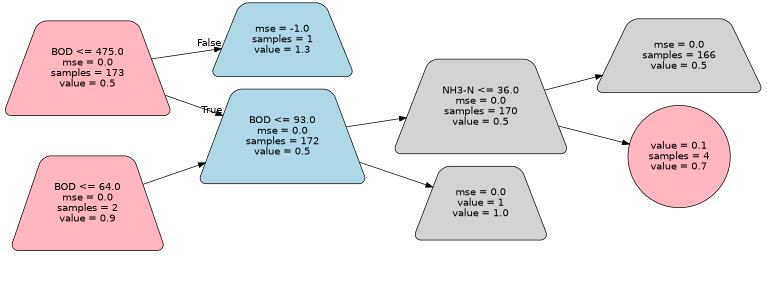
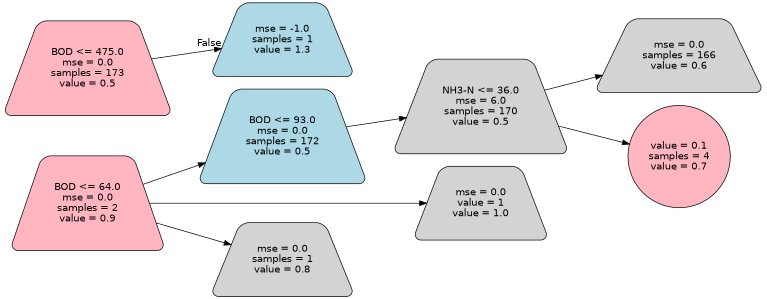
(679, 56) -> (679, 56)
(191, 104) -> none
(481, 106) -> (481, 106)
(393, 174) -> (284, 203)
none -> (283, 260)
